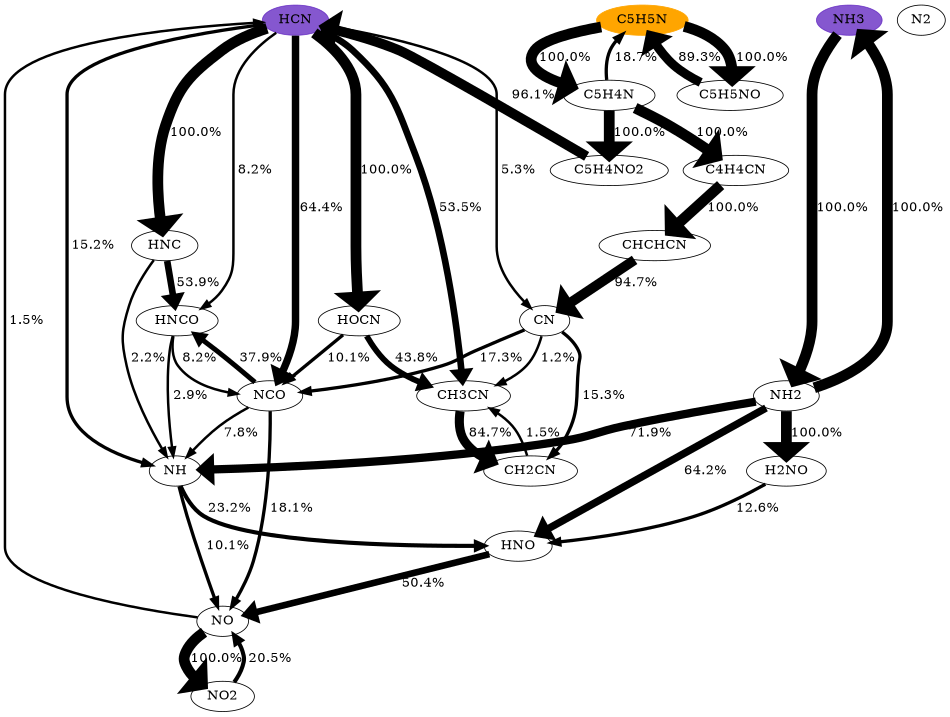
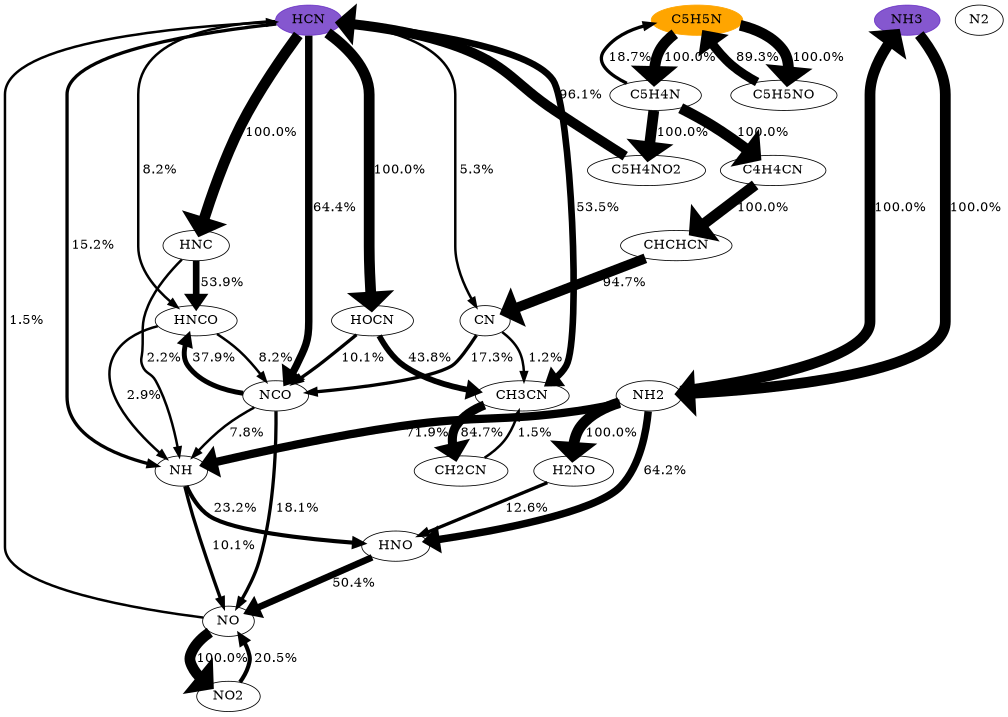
(577, 391) -> none
